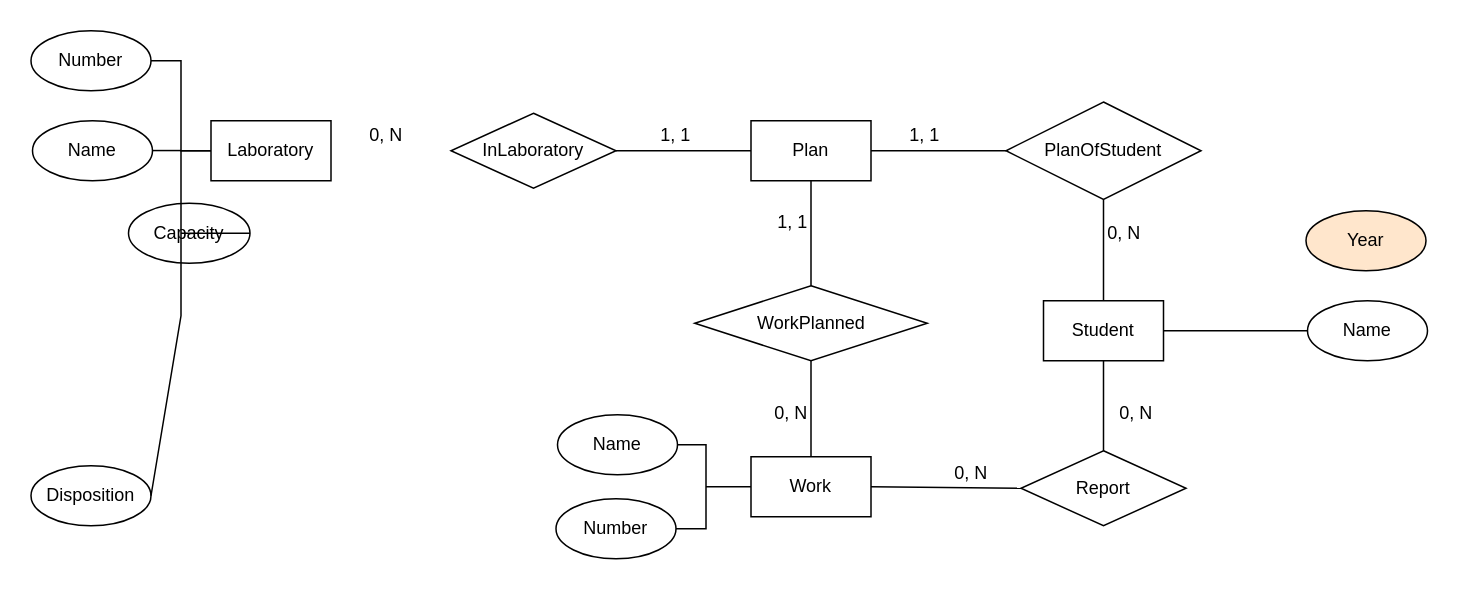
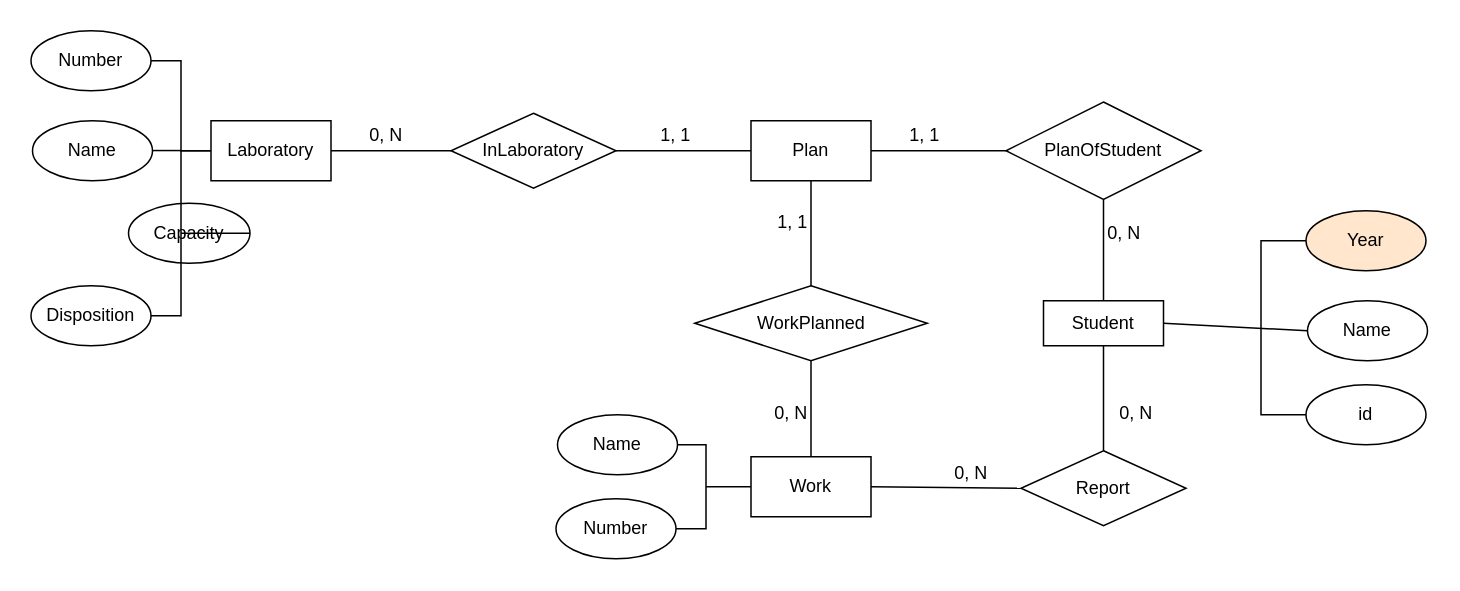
none -> (391, 151)
none -> (1261, 325)
(1103, 331) -> (1103, 323)
none -> (1366, 415)
(91, 496) -> (91, 316)
